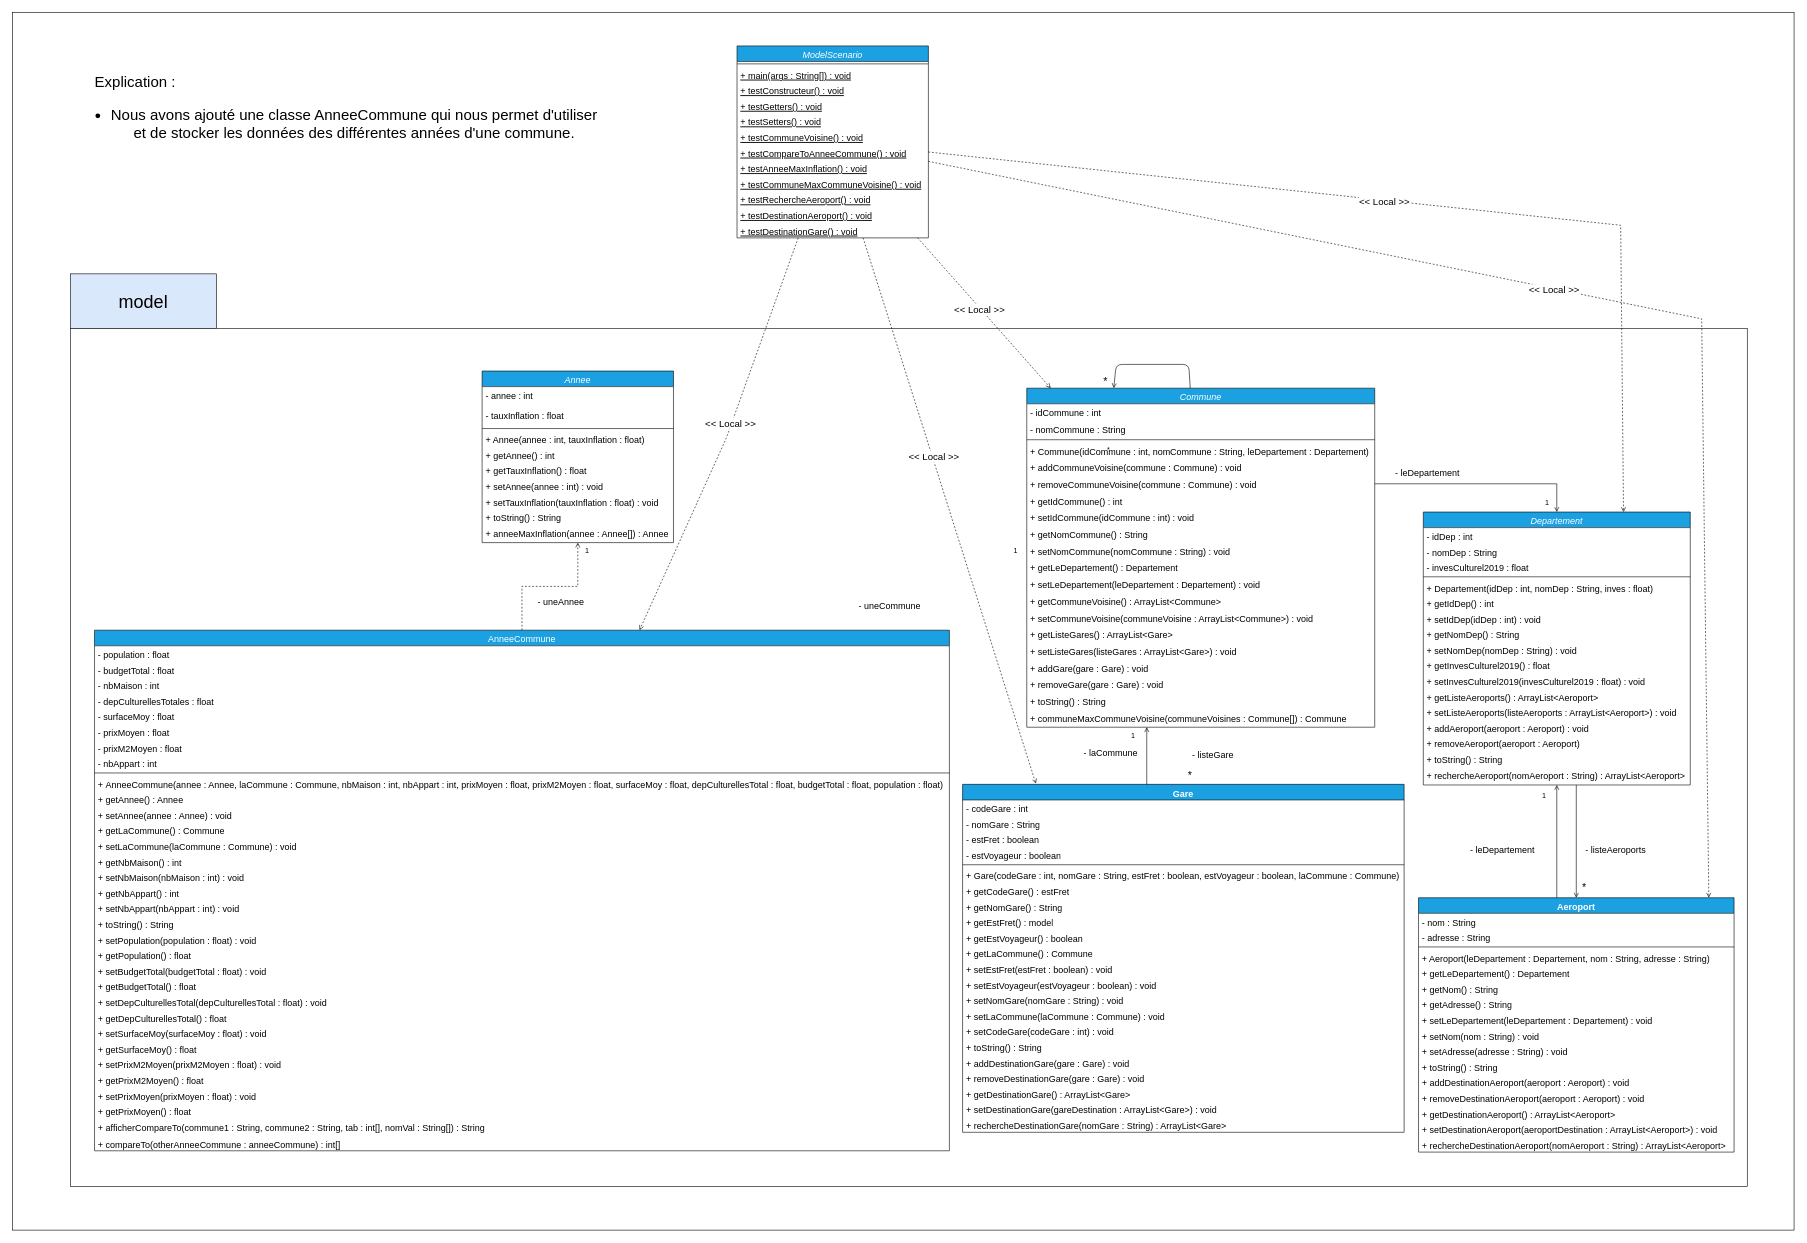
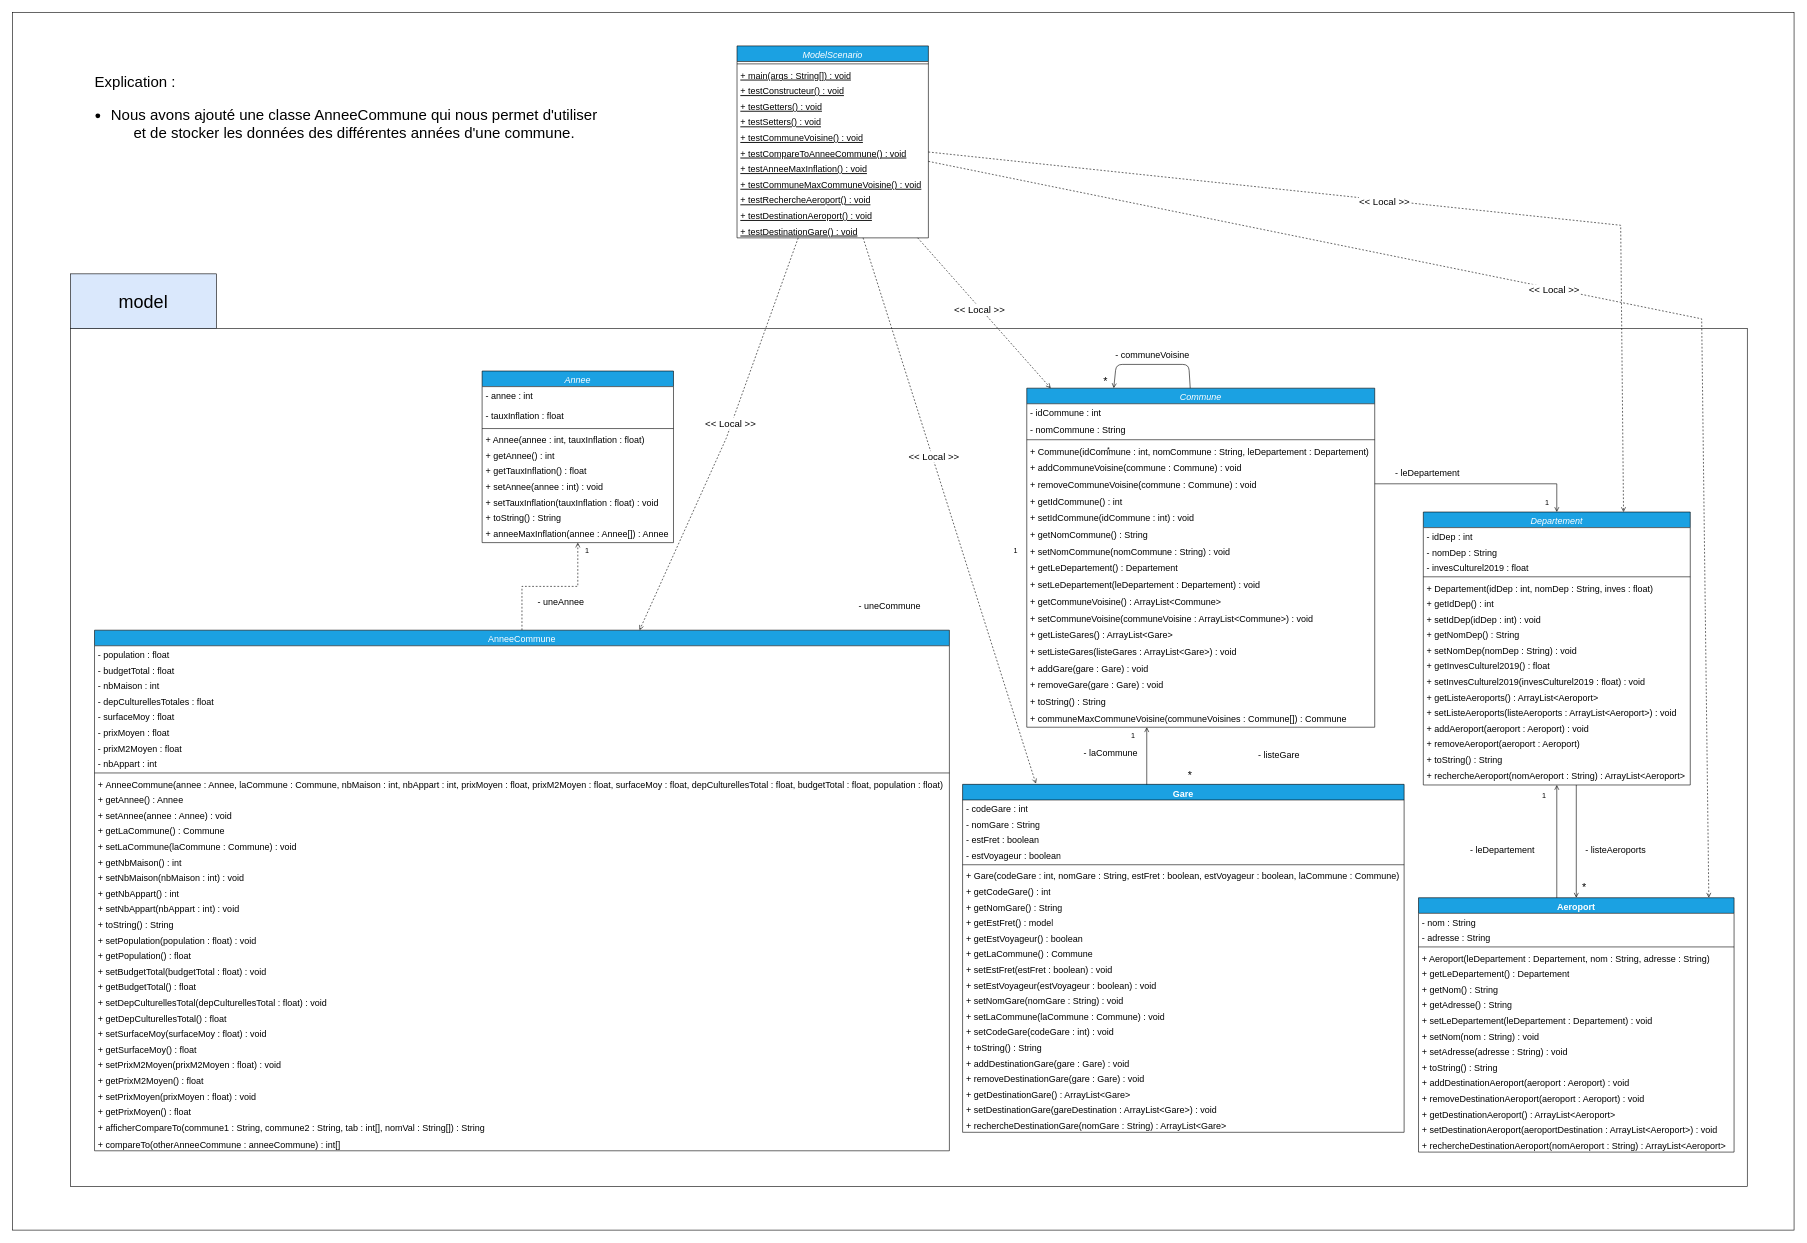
none -> (1152, 354)
(1213, 755) -> (1279, 755)
(1025, 893) -> (1013, 893)
